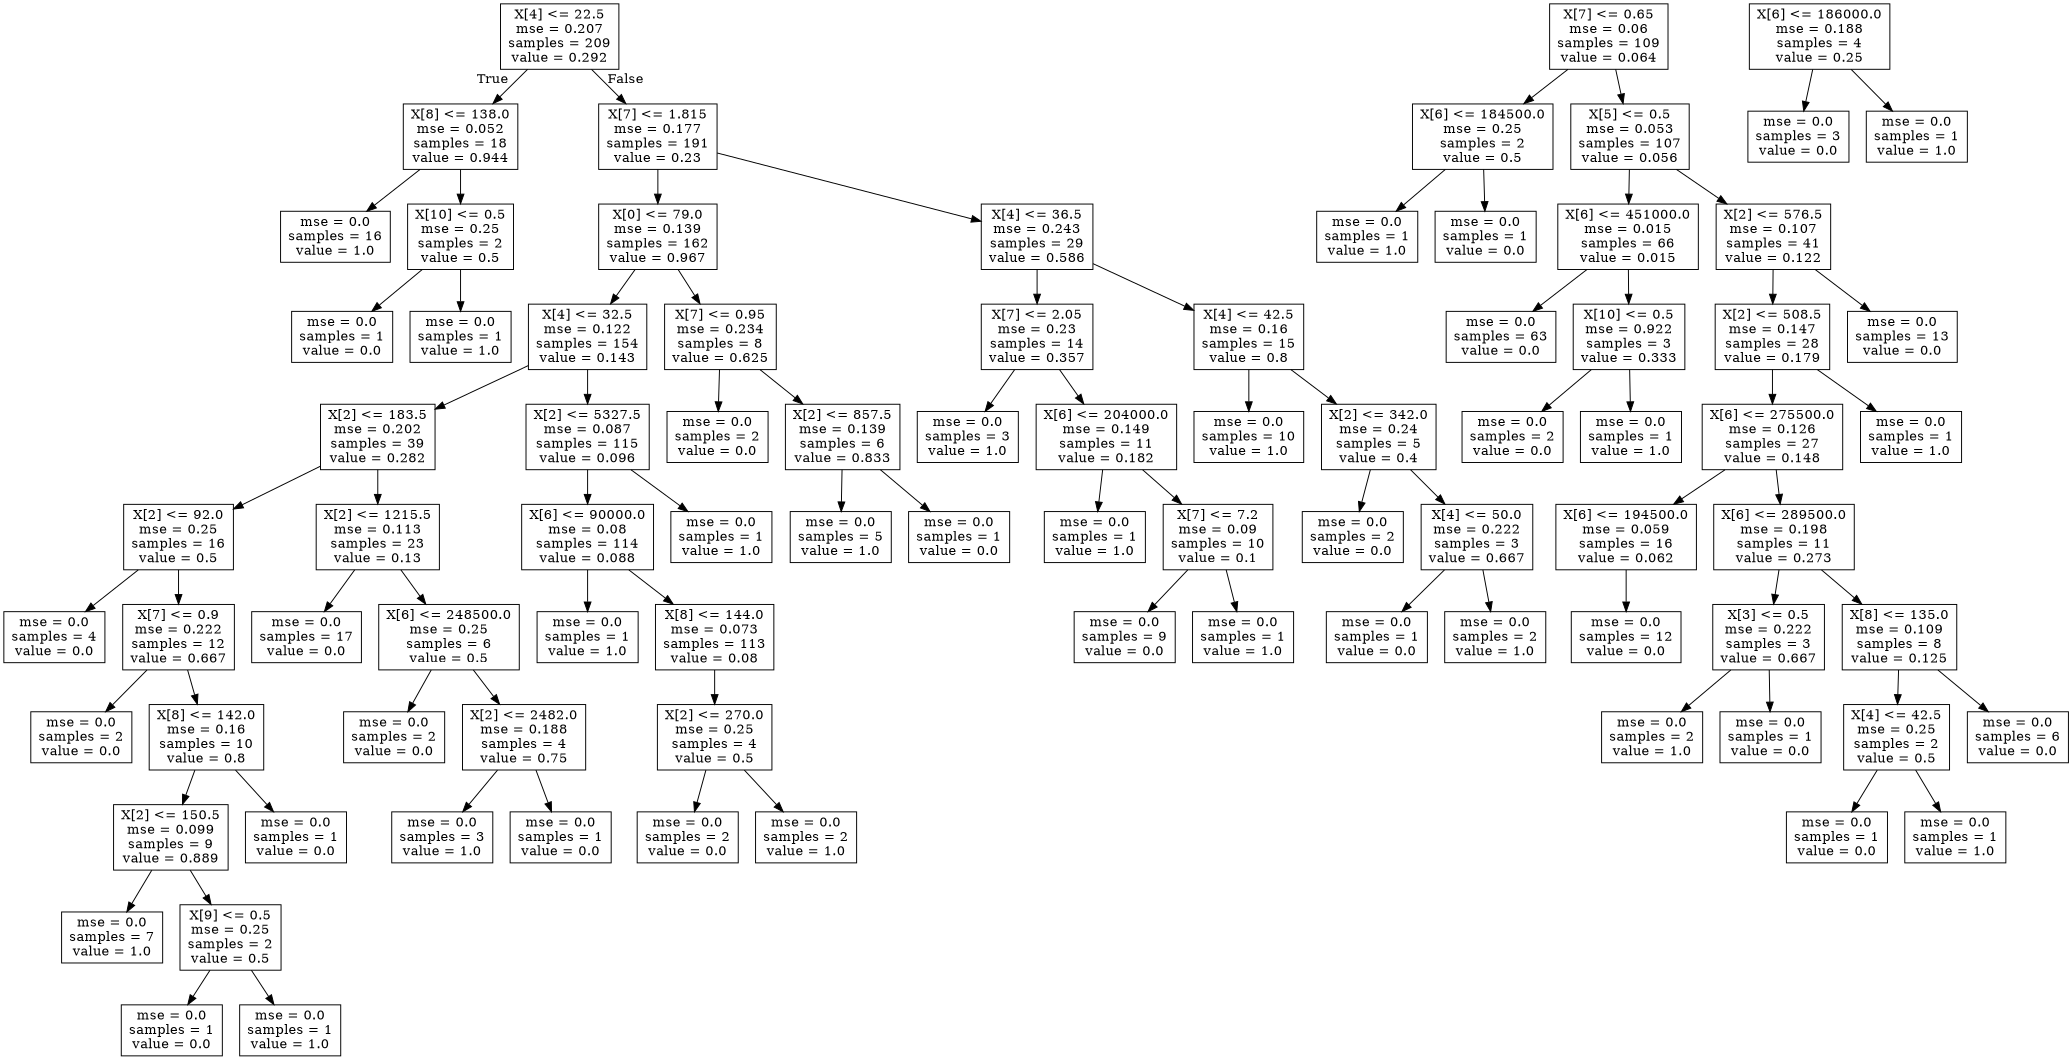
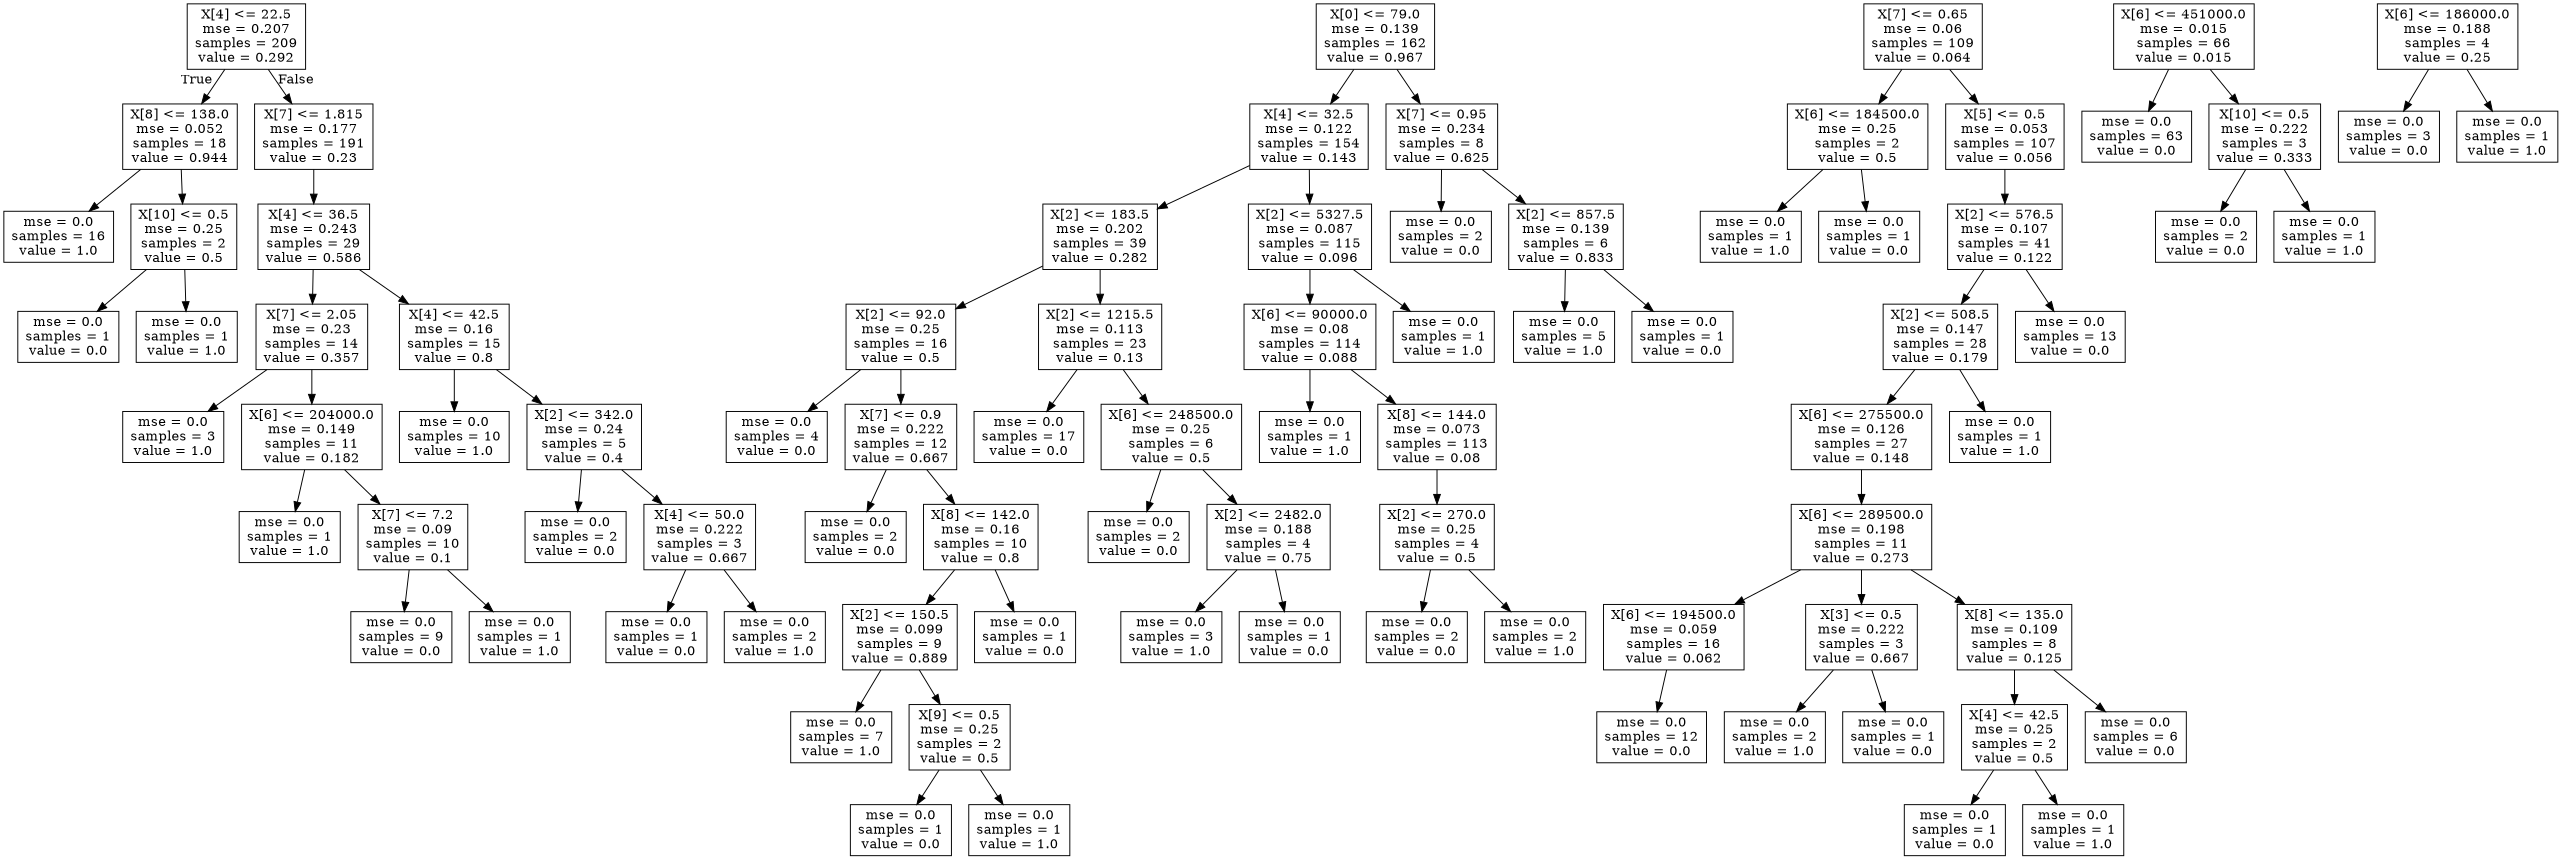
(658, 182) -> none
(1629, 182) -> none
(1629, 337) -> (2265, 137)
(1703, 484) -> (1772, 585)
